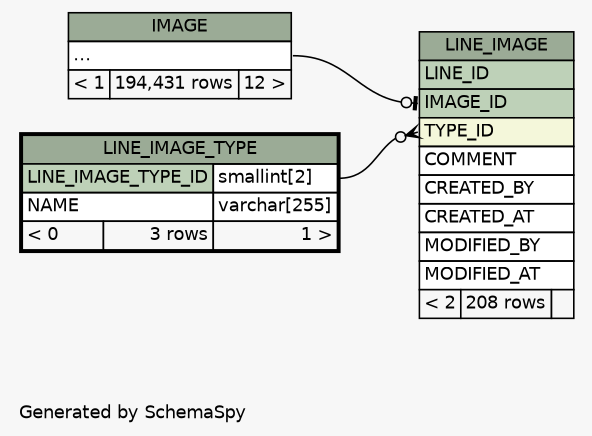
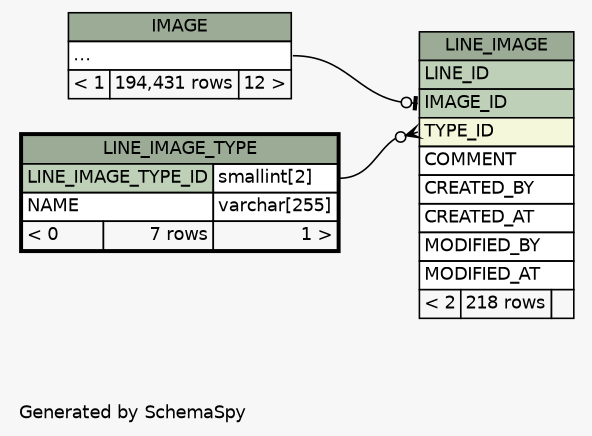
(179, 235) -> (179, 235)
(506, 303) -> (506, 303)
